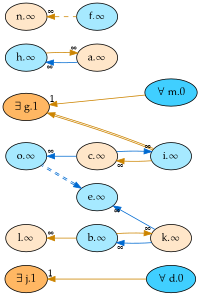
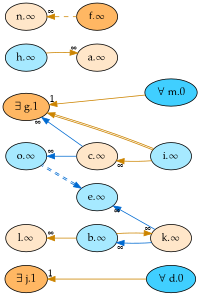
(97, 17) -> (97, 17)
(66, 63) -> none
(130, 151) -> (65, 134)
